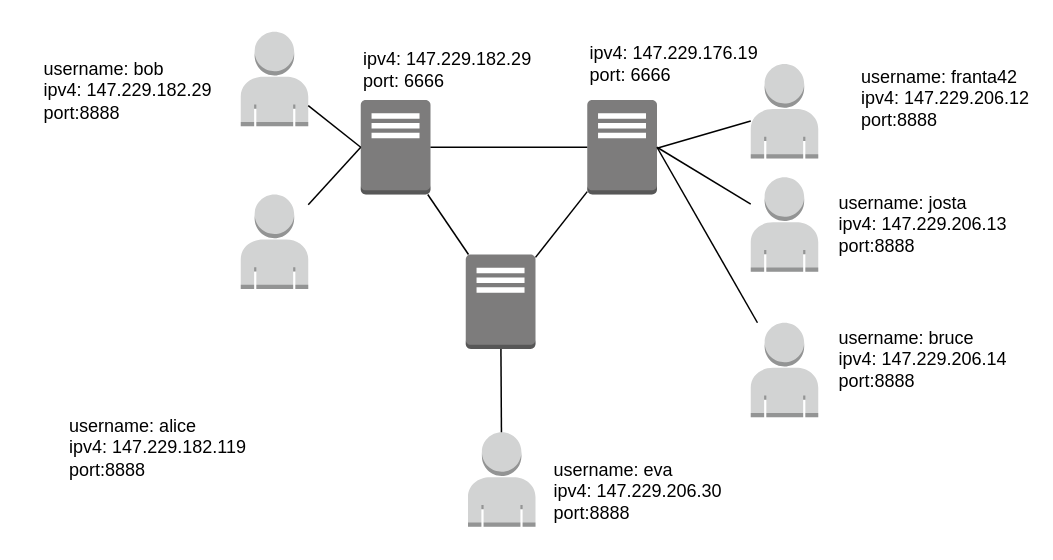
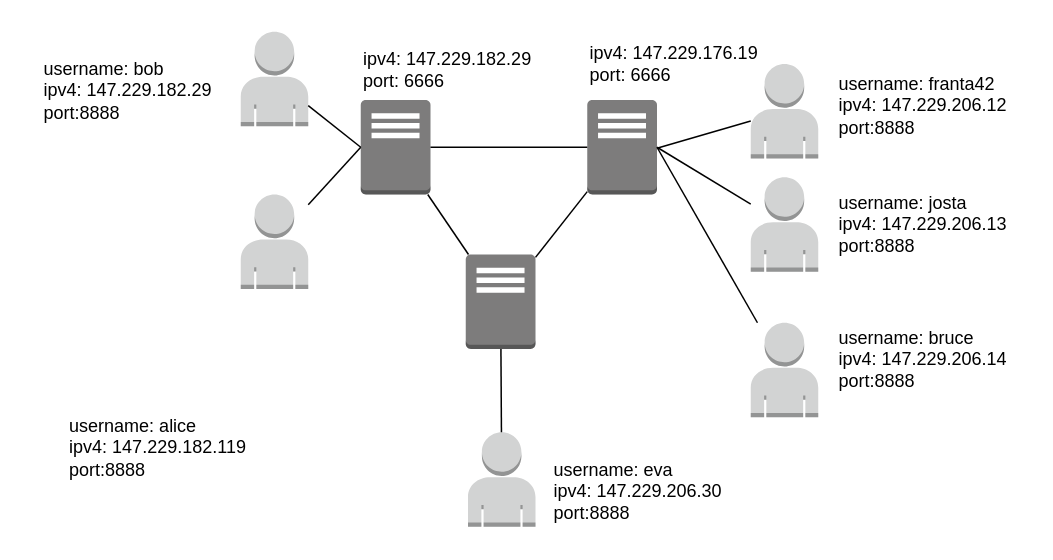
(946, 98) -> (923, 106)
